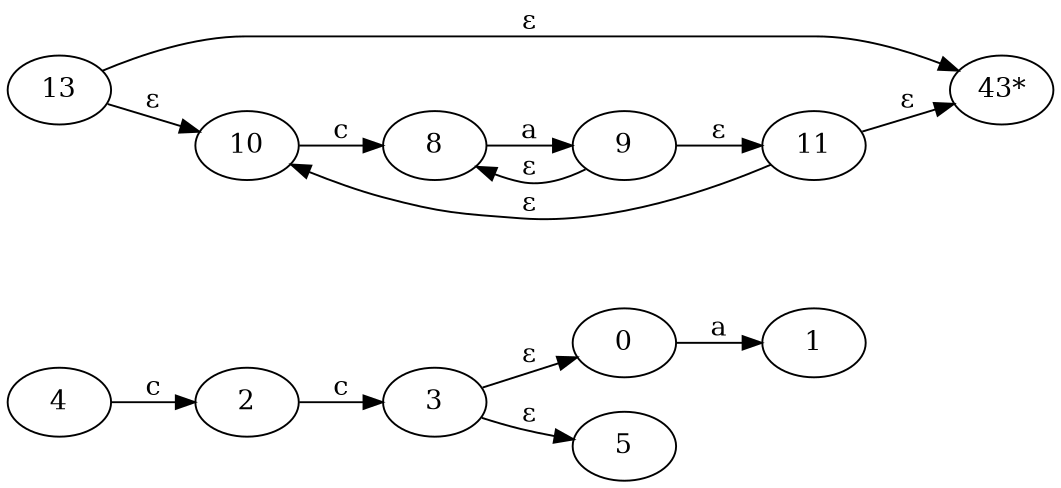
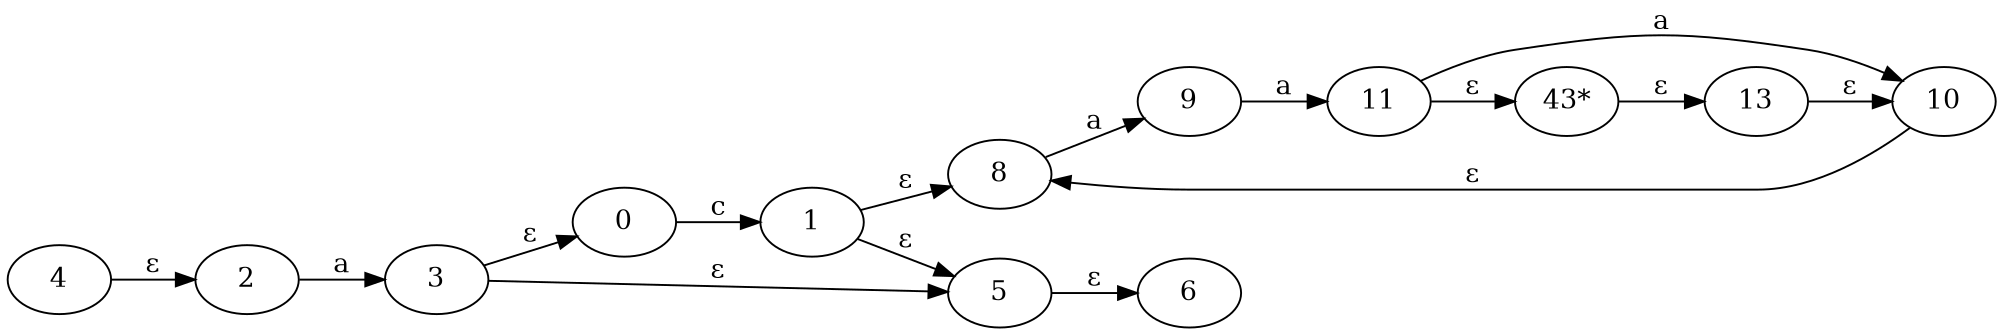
(521, 36) -> (1652, 102)
(341, 131) -> (1473, 175)
(719, 131) -> (1284, 87)
(541, 183) -> (896, 201)
(530, 204) -> (1662, 22)
none -> (897, 254)
none -> (1189, 293)
(719, 328) -> (718, 208)
(153, 388) -> (153, 265)
(341, 388) -> (342, 265)
